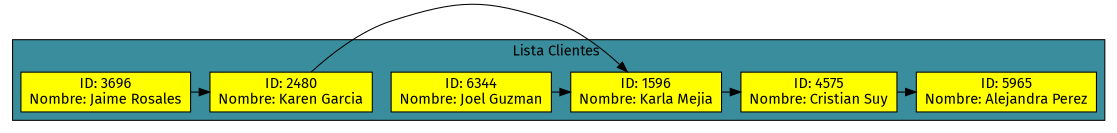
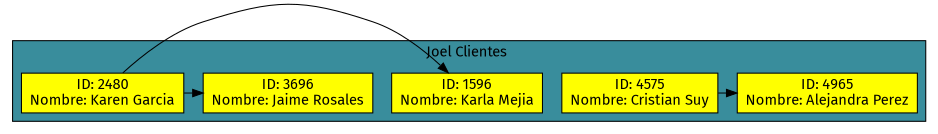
(559, 52) -> (469, 53)
(195, 92) -> (188, 93)
(471, 92) -> none
(726, 92) -> none
(1006, 92) -> (827, 93)
